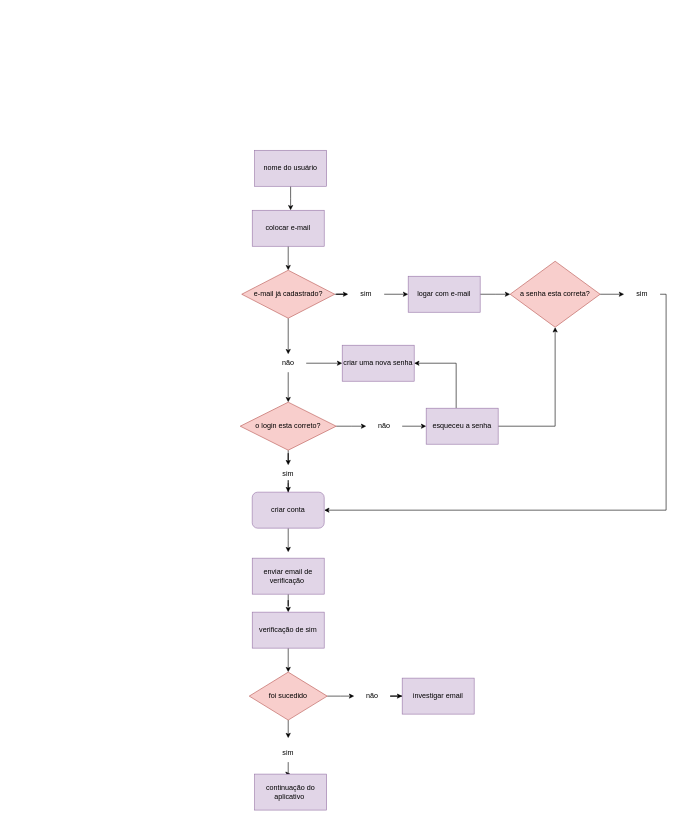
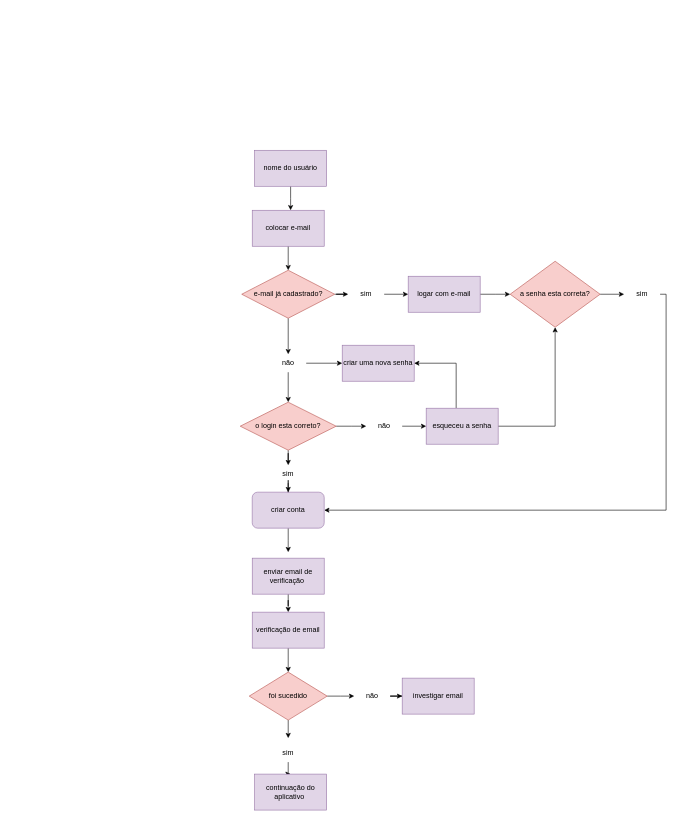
(288, 630) -> (288, 630)
